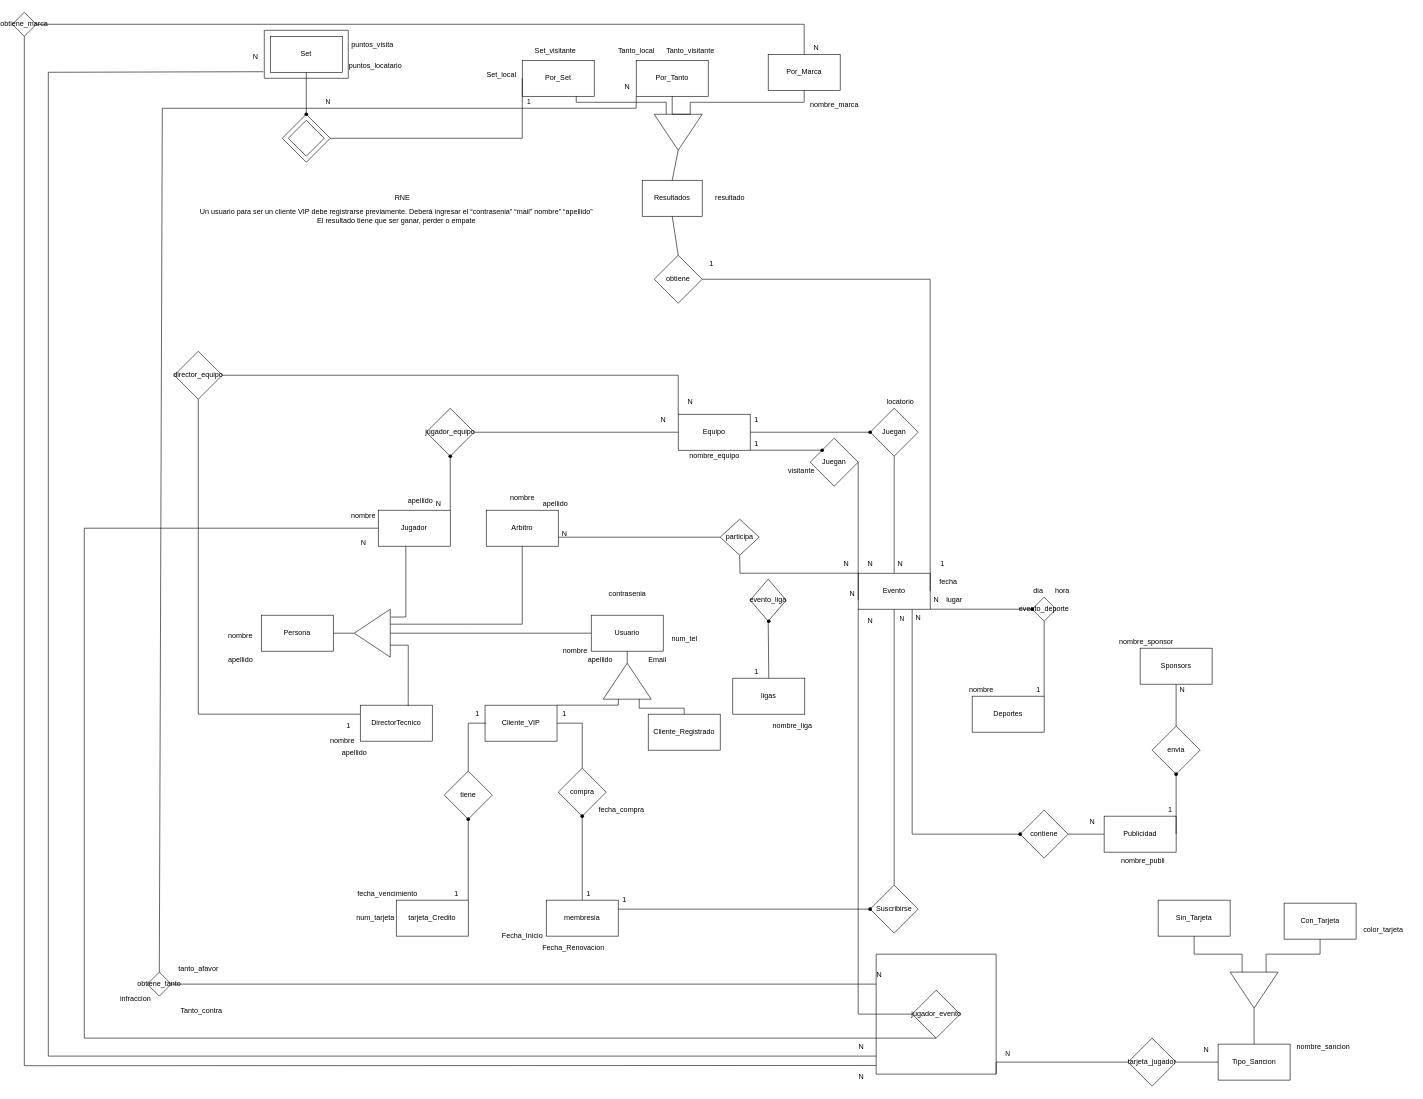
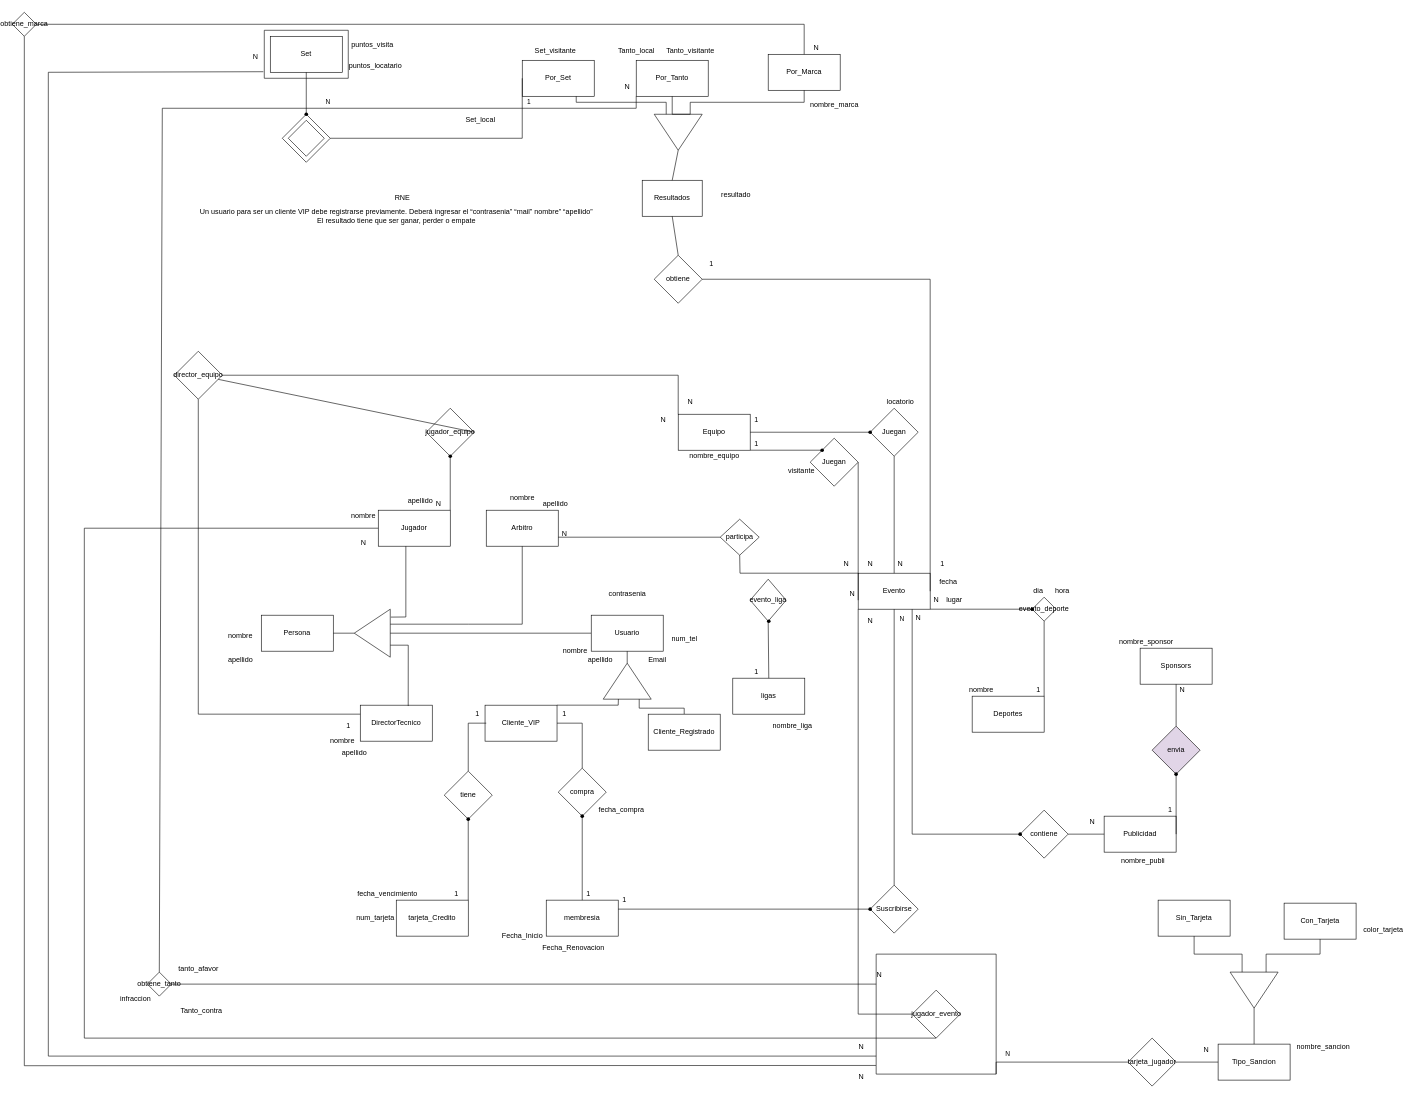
(501, 75) -> (480, 120)
(730, 198) -> (736, 195)
(576, 432) -> (347, 406)
(1176, 750) -> (1176, 750)
